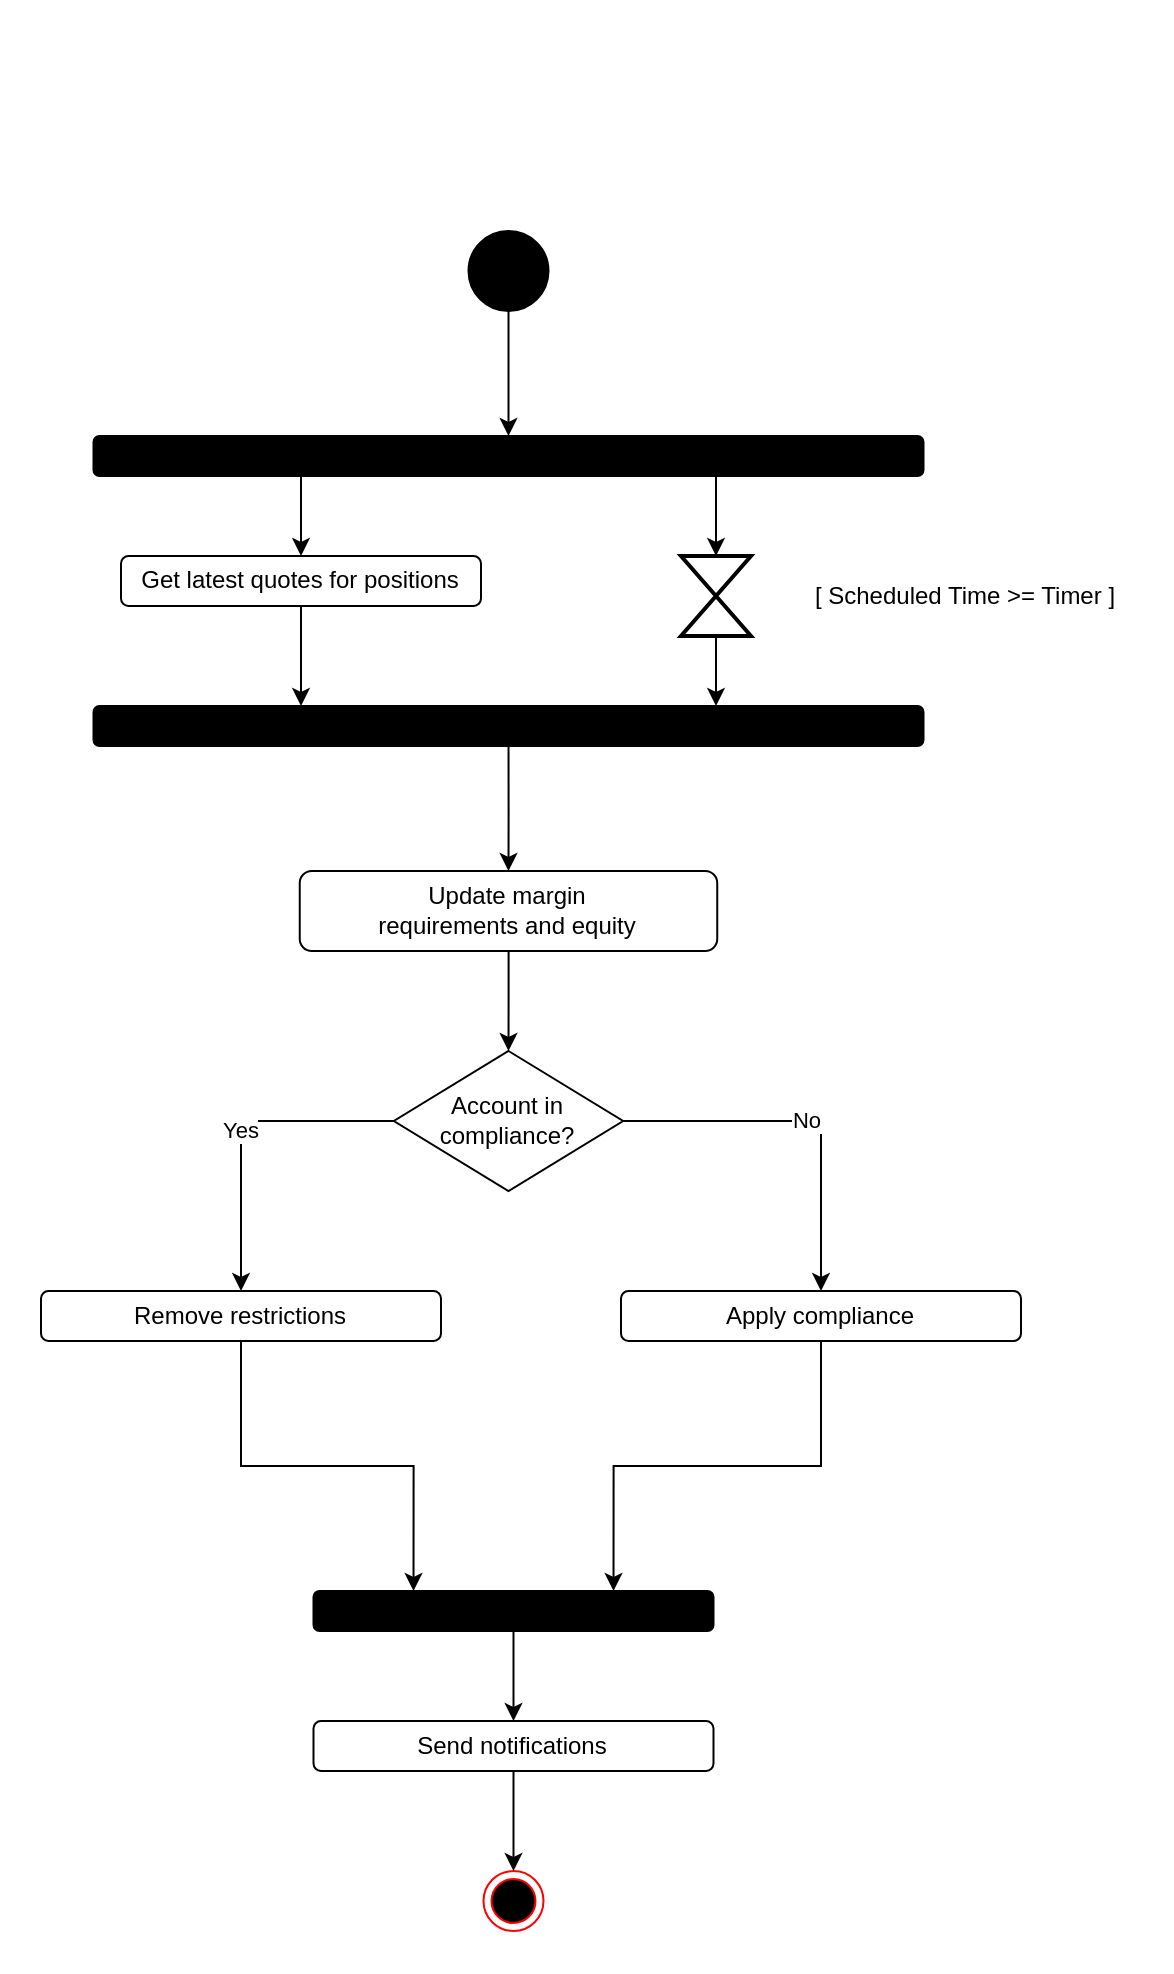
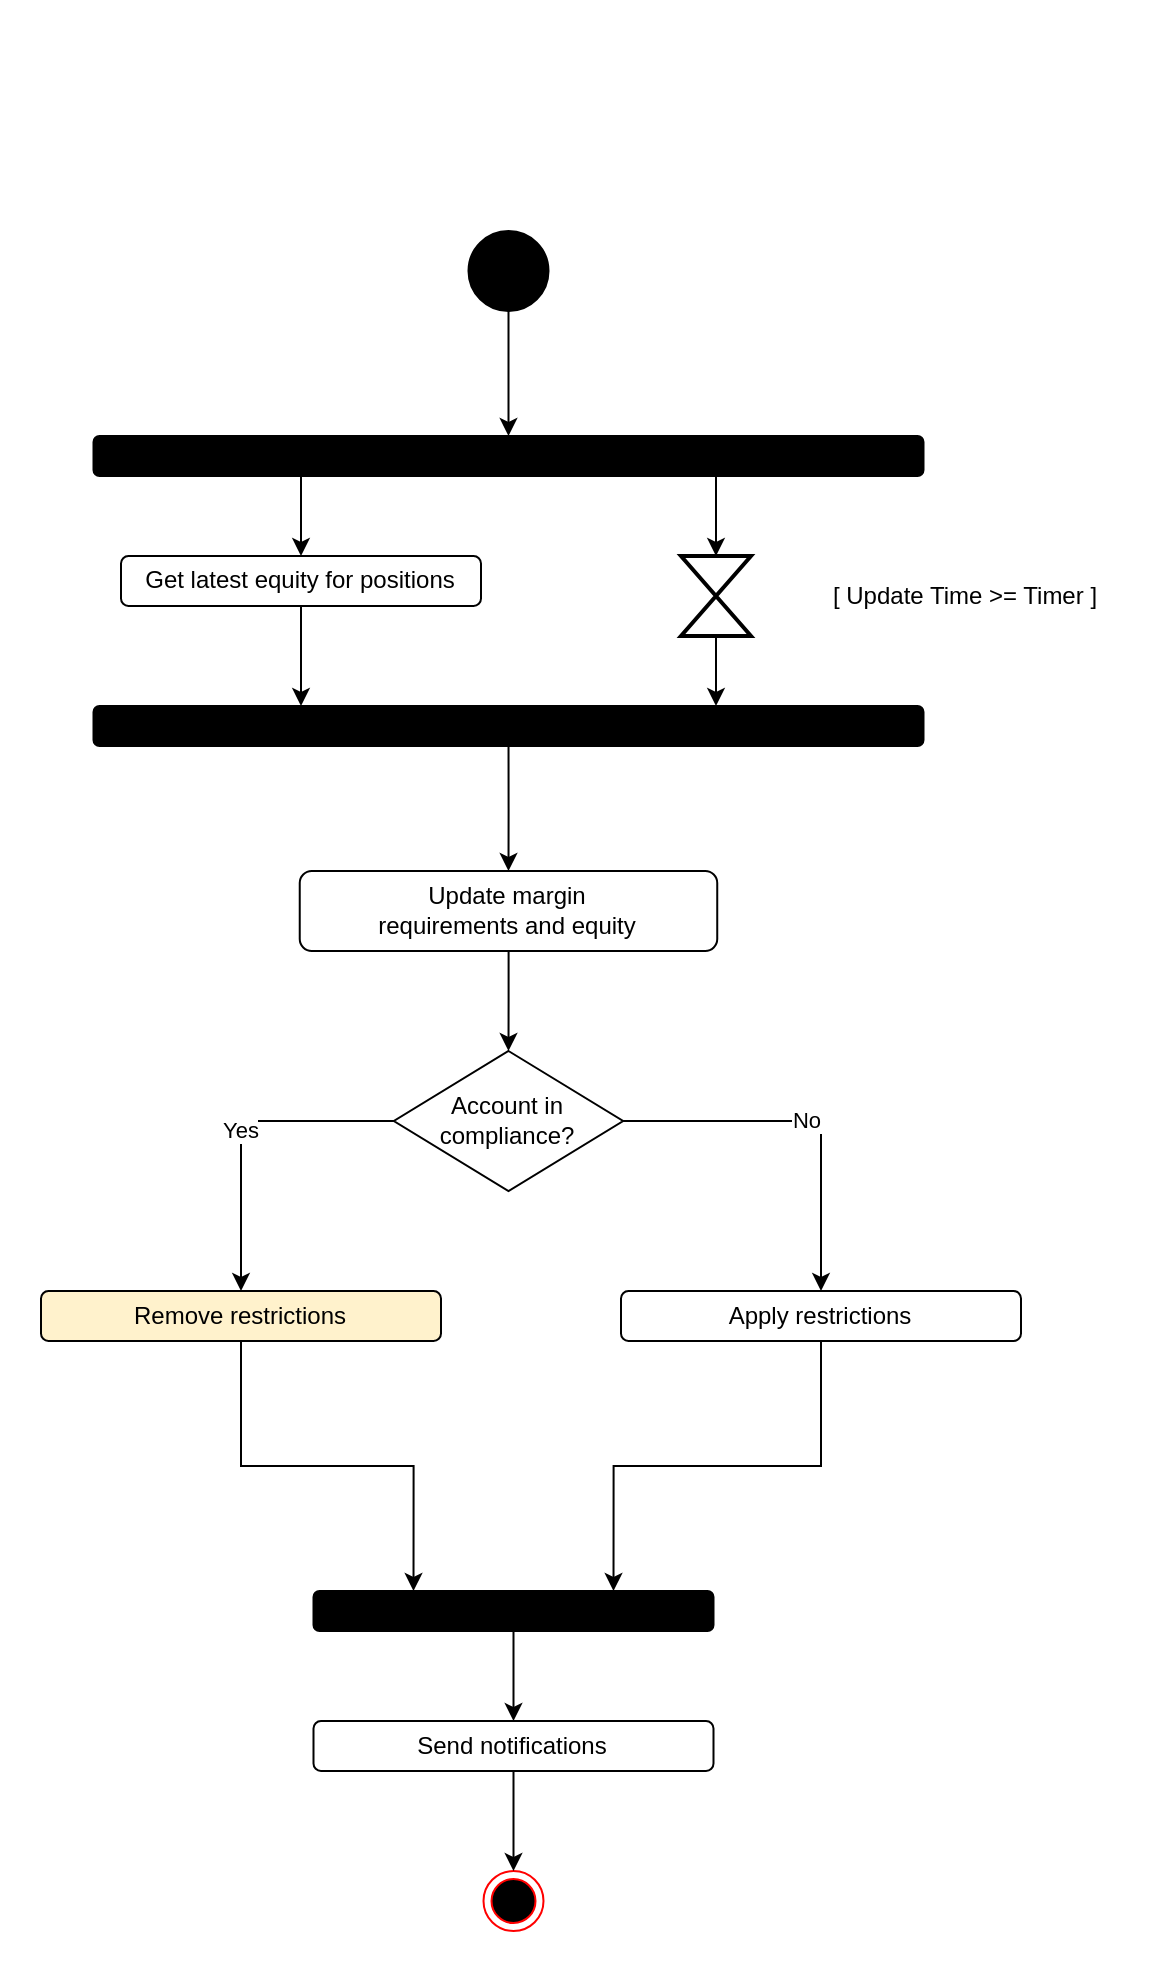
(301, 581) -> (301, 581)
(966, 597) -> (966, 597)
(241, 1316) -> (241, 1316)
(821, 1317) -> (821, 1317)
